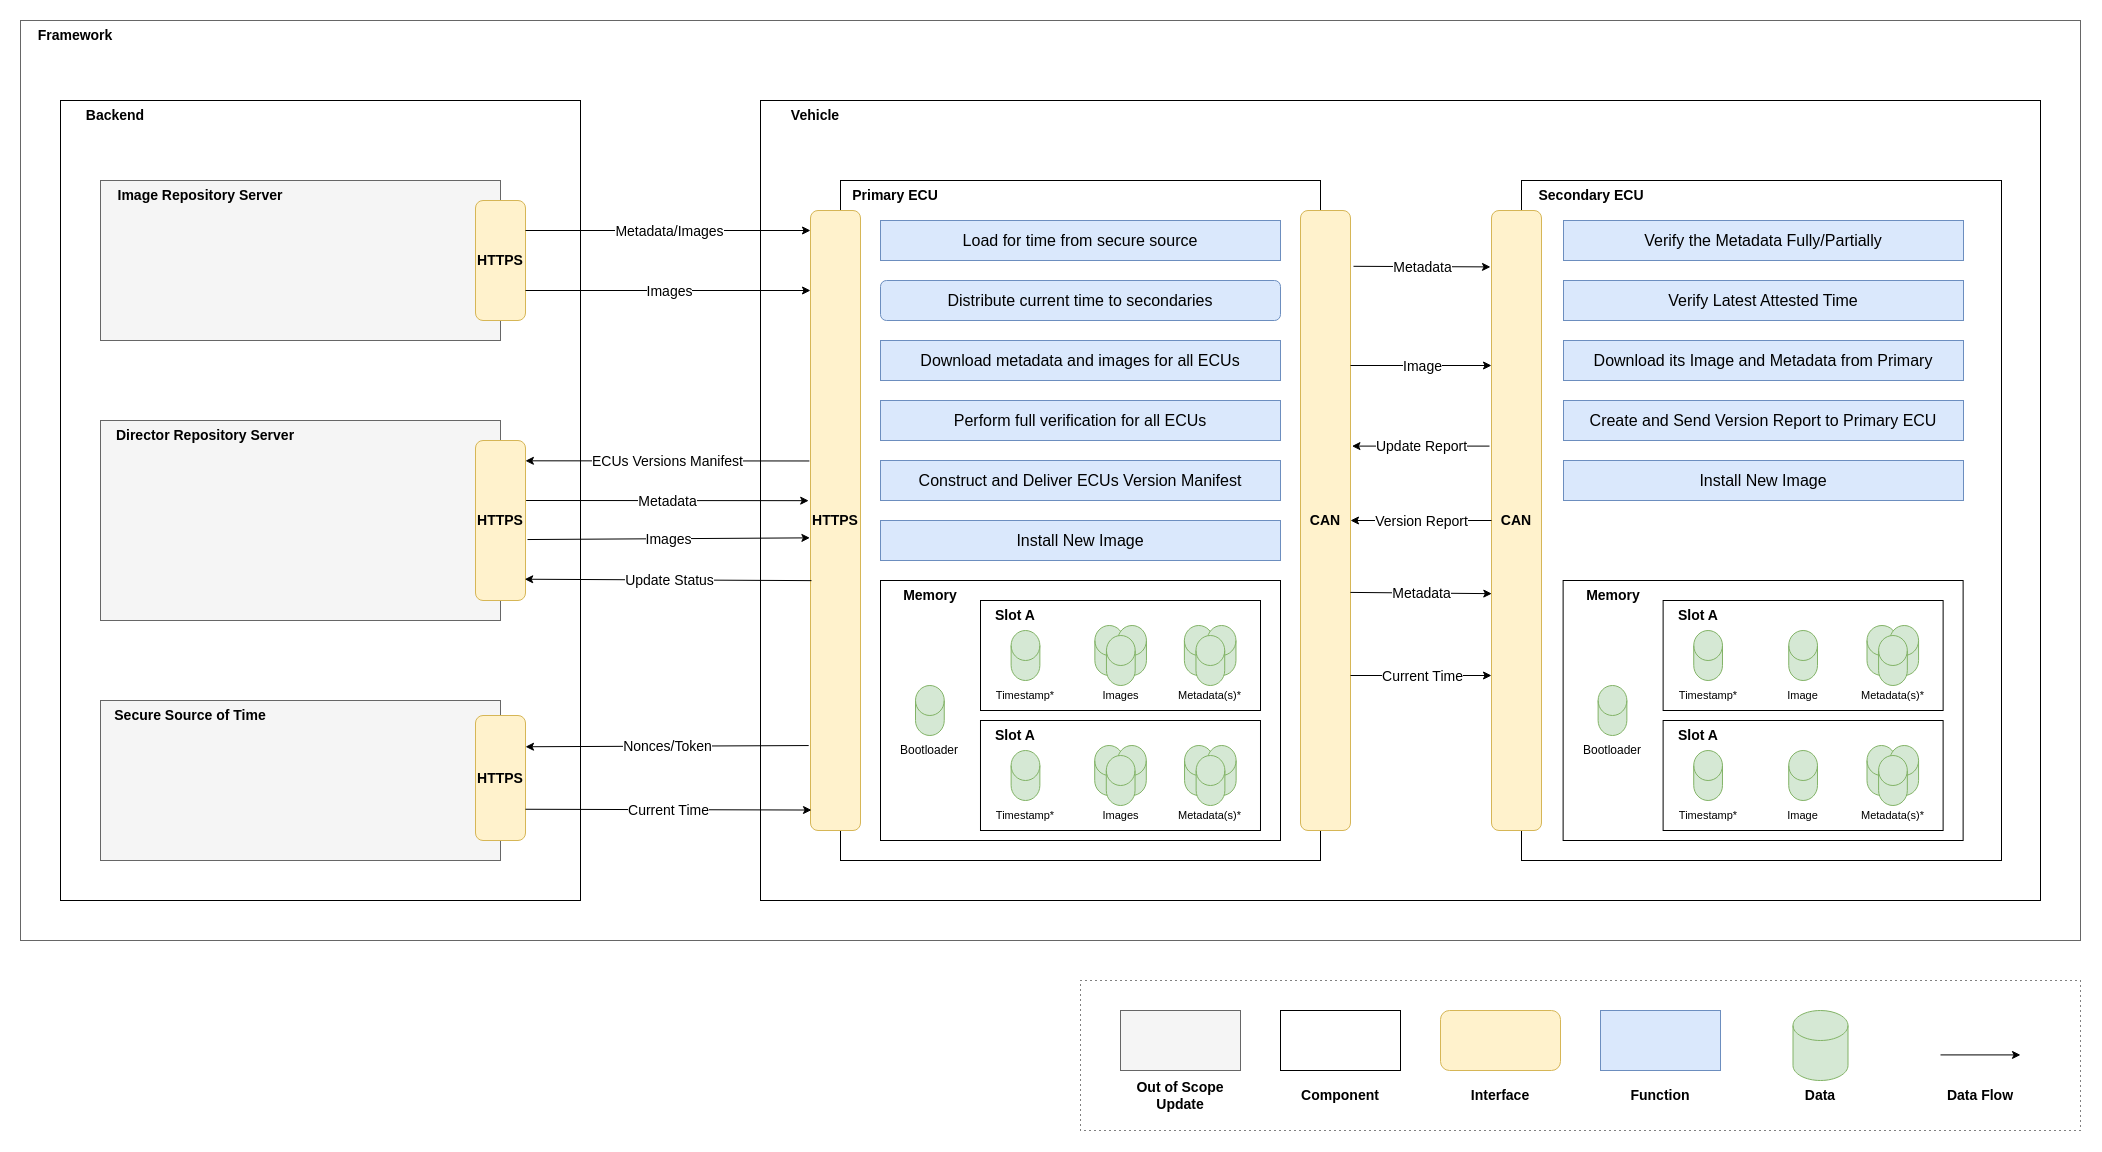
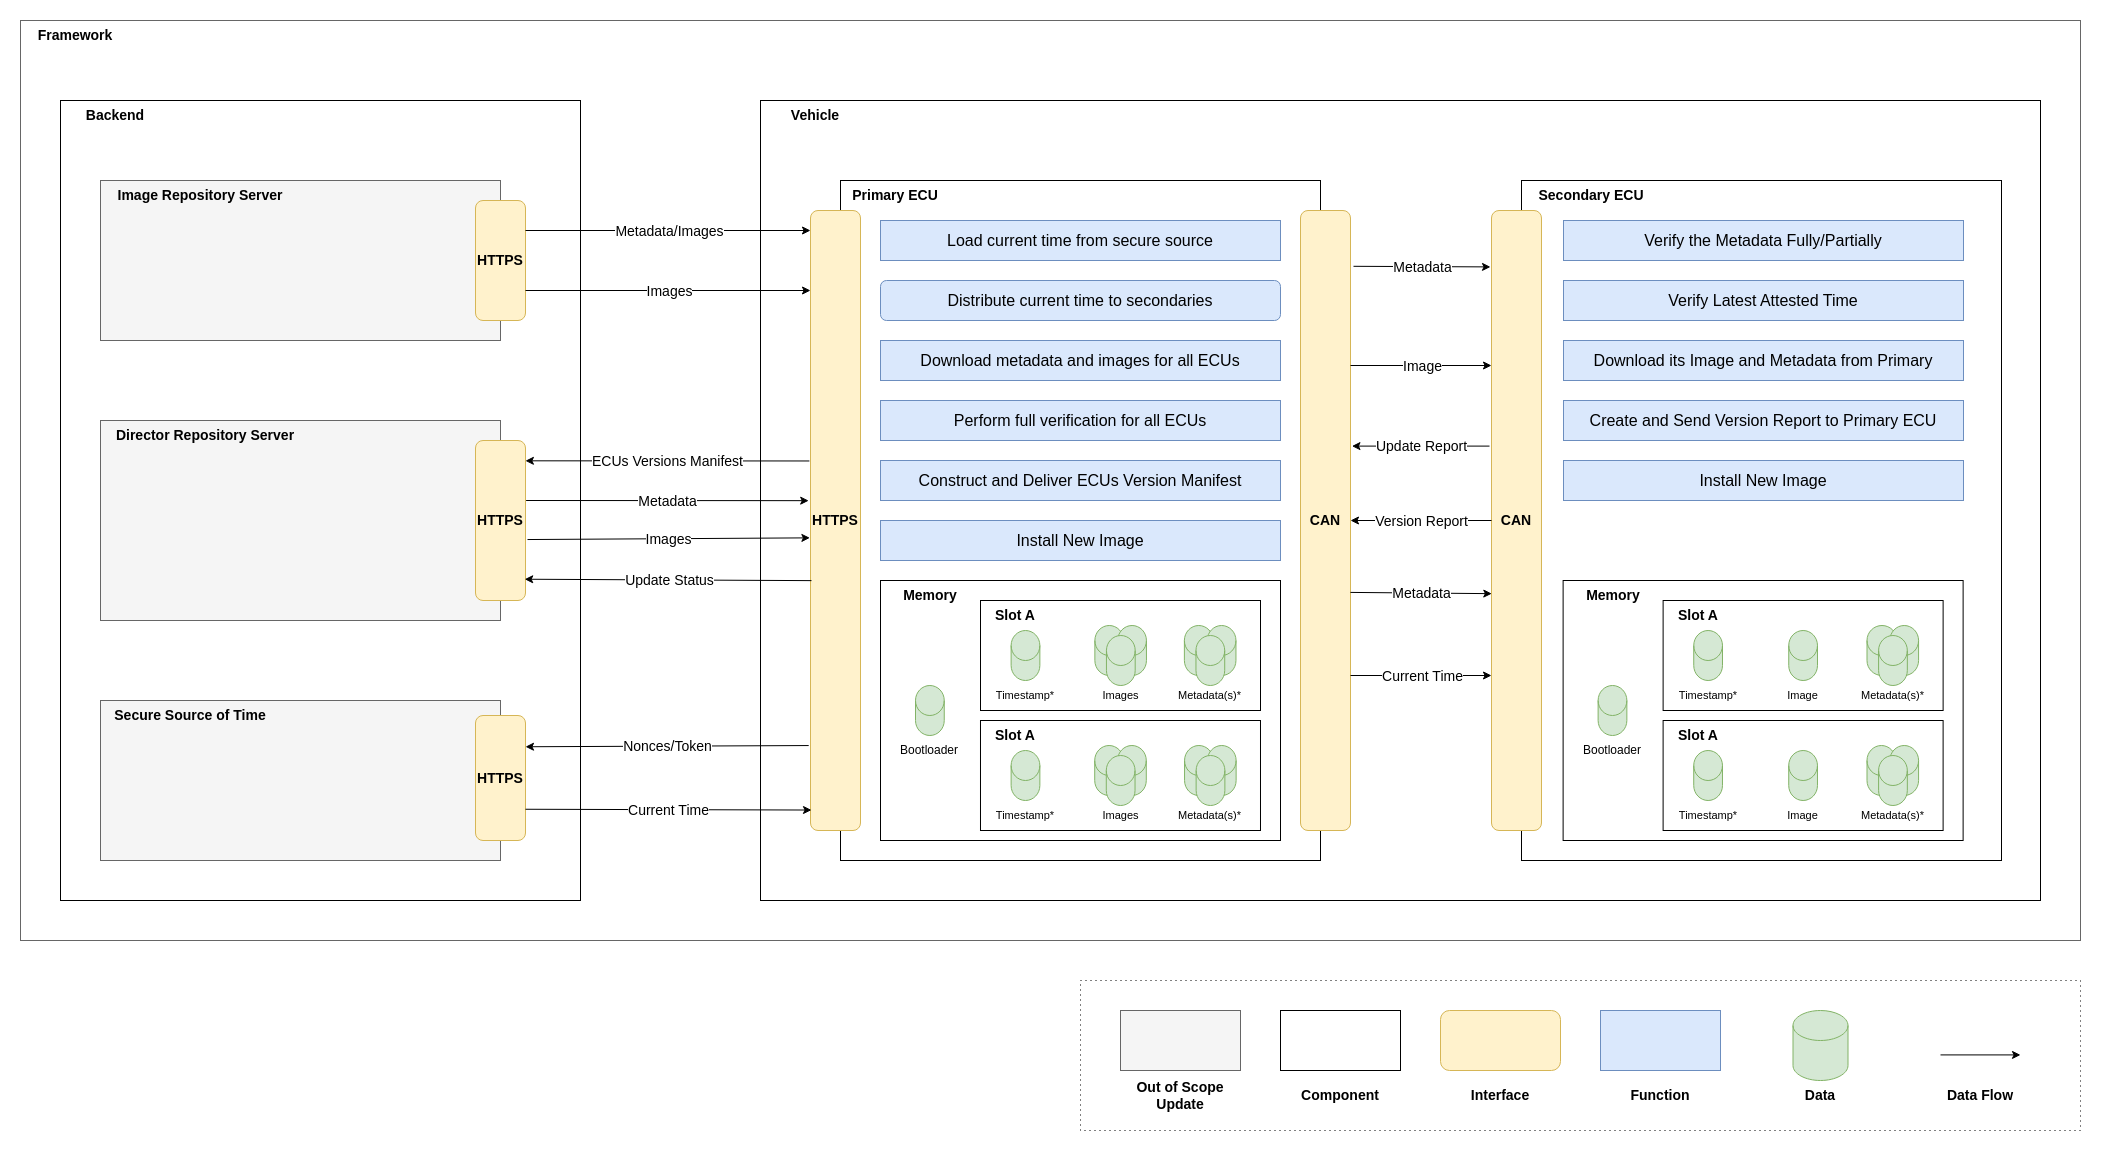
(1081, 241) -> (1081, 241)
